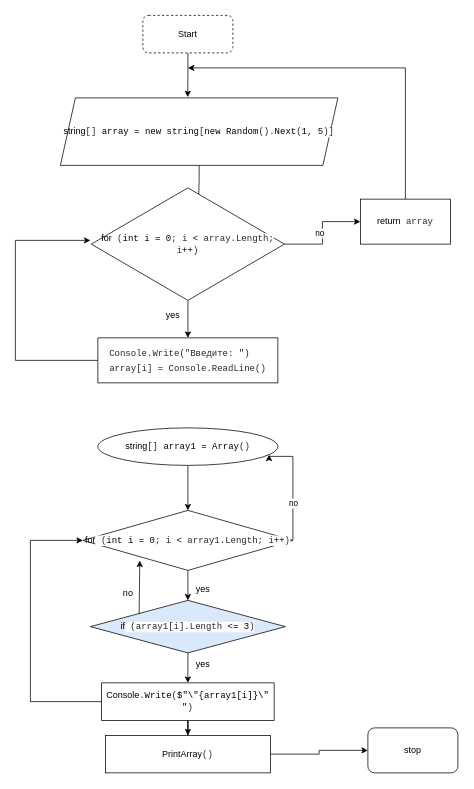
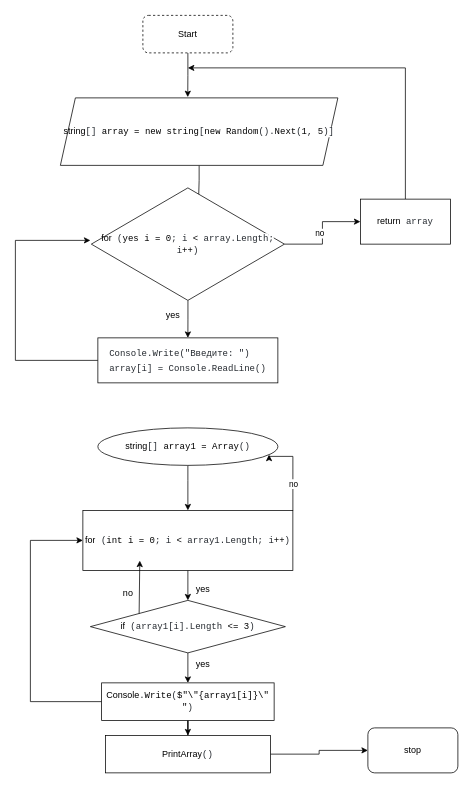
(188, 244) -> (188, 244)
(188, 540) -> (188, 540)
(188, 627) -> (188, 627)
